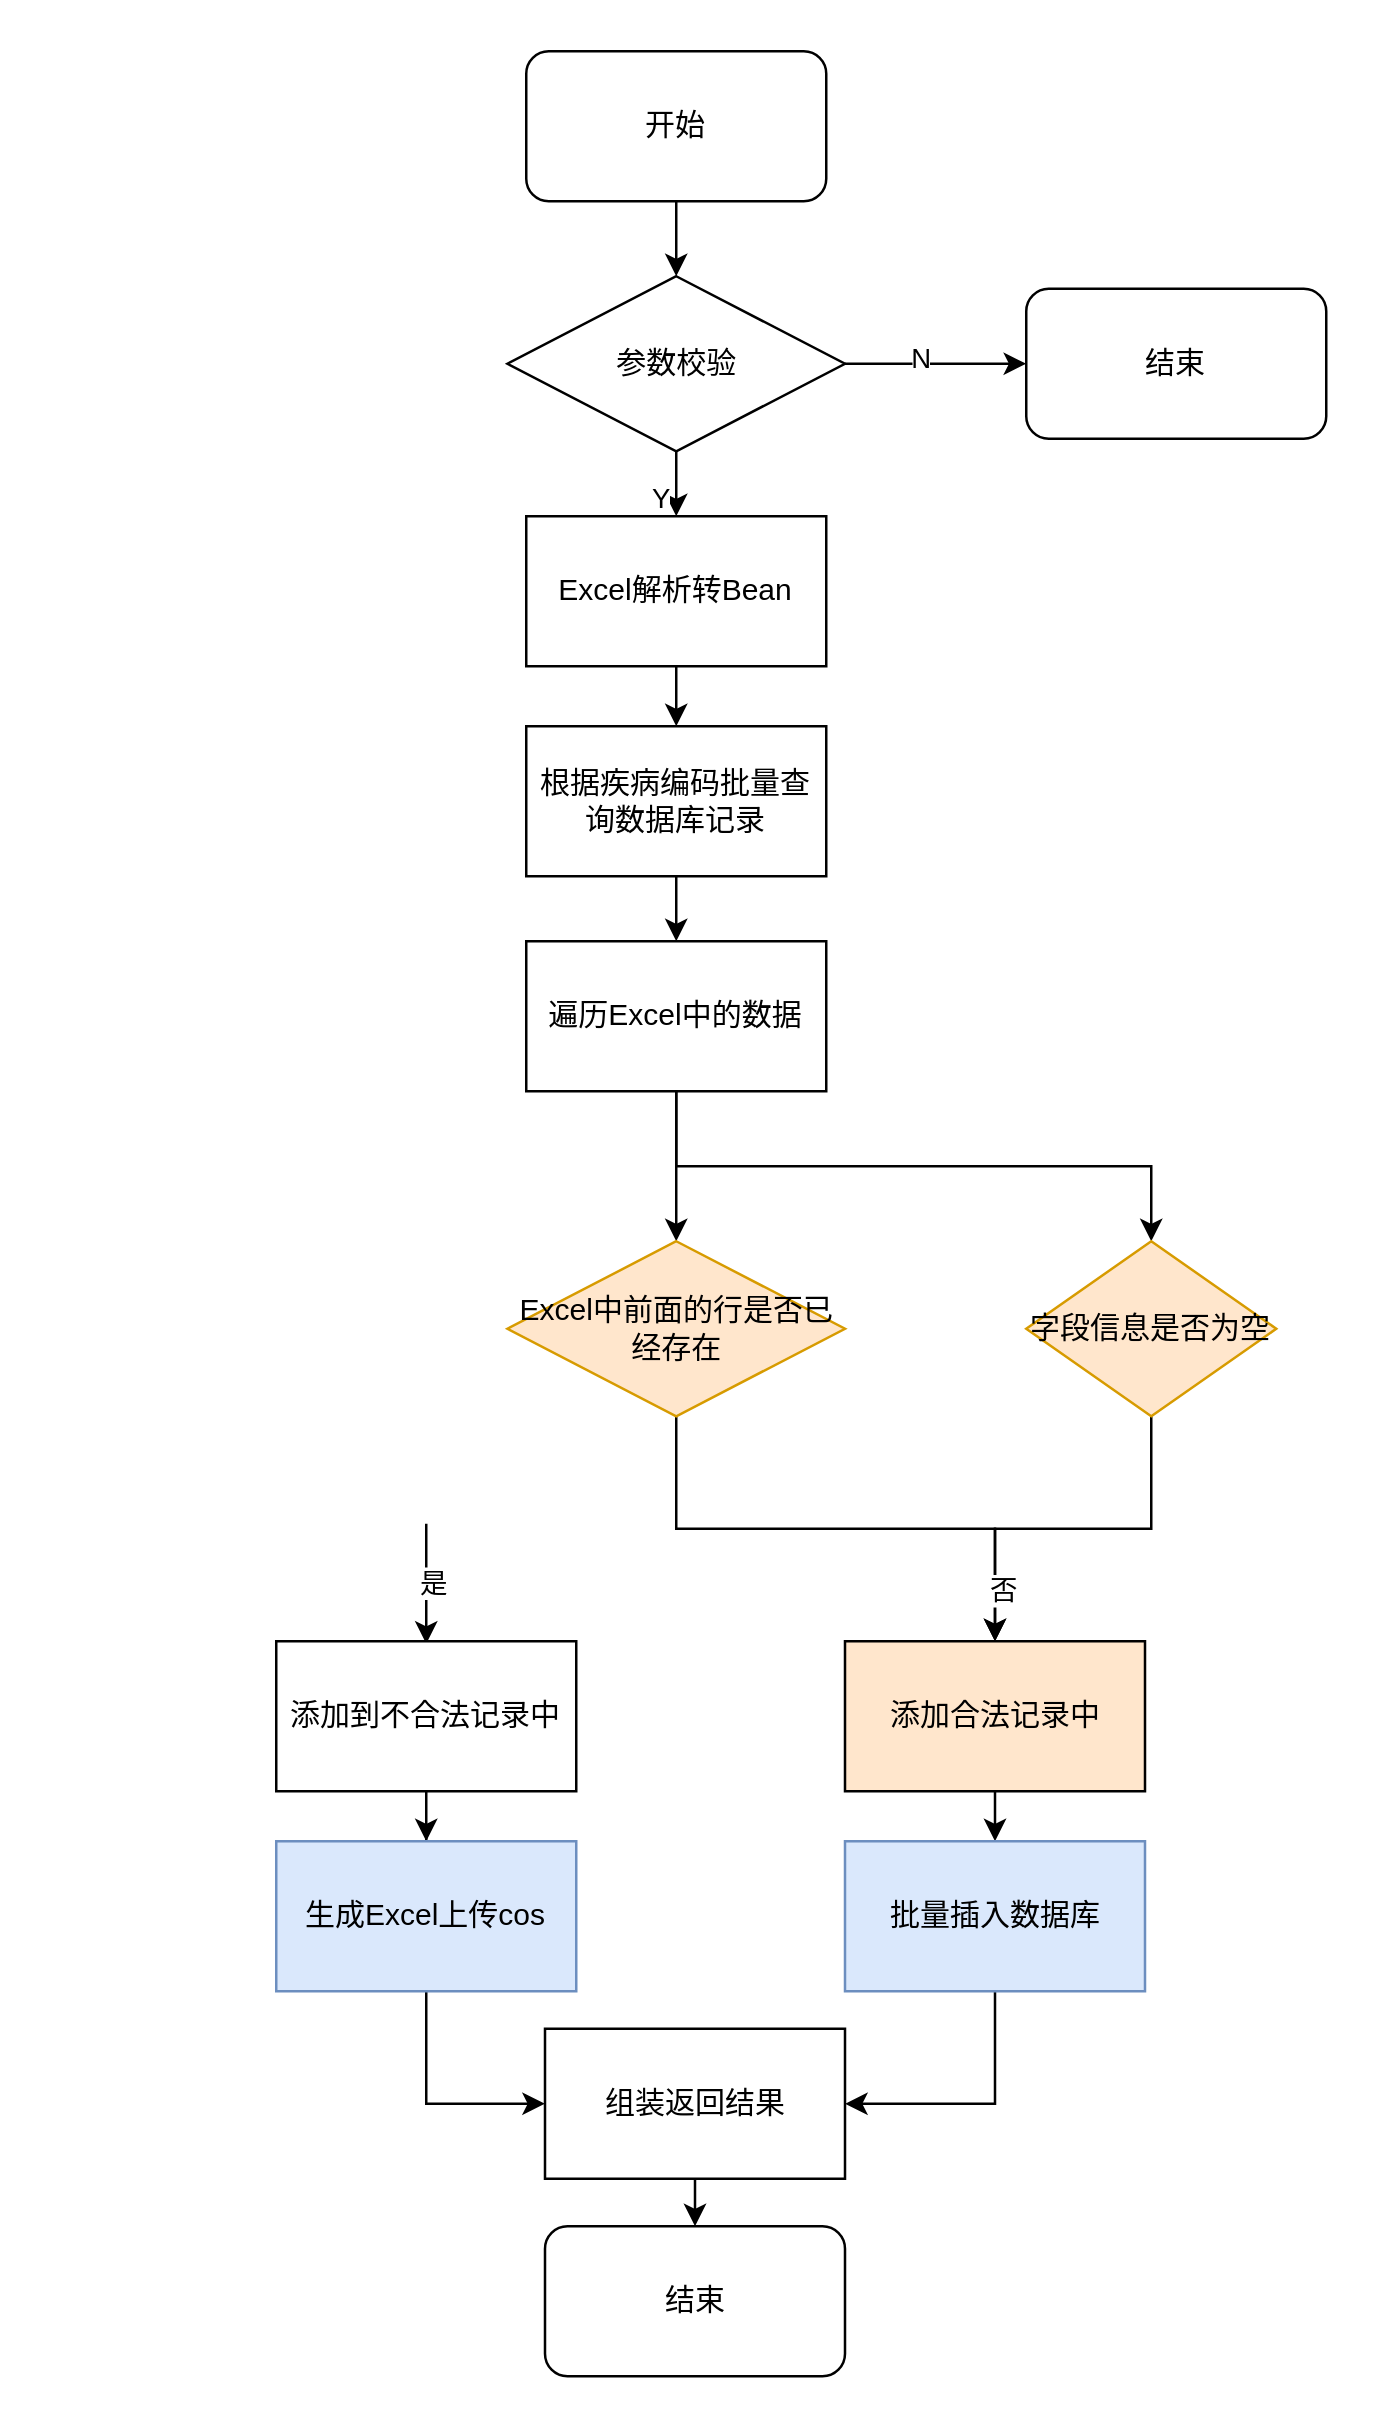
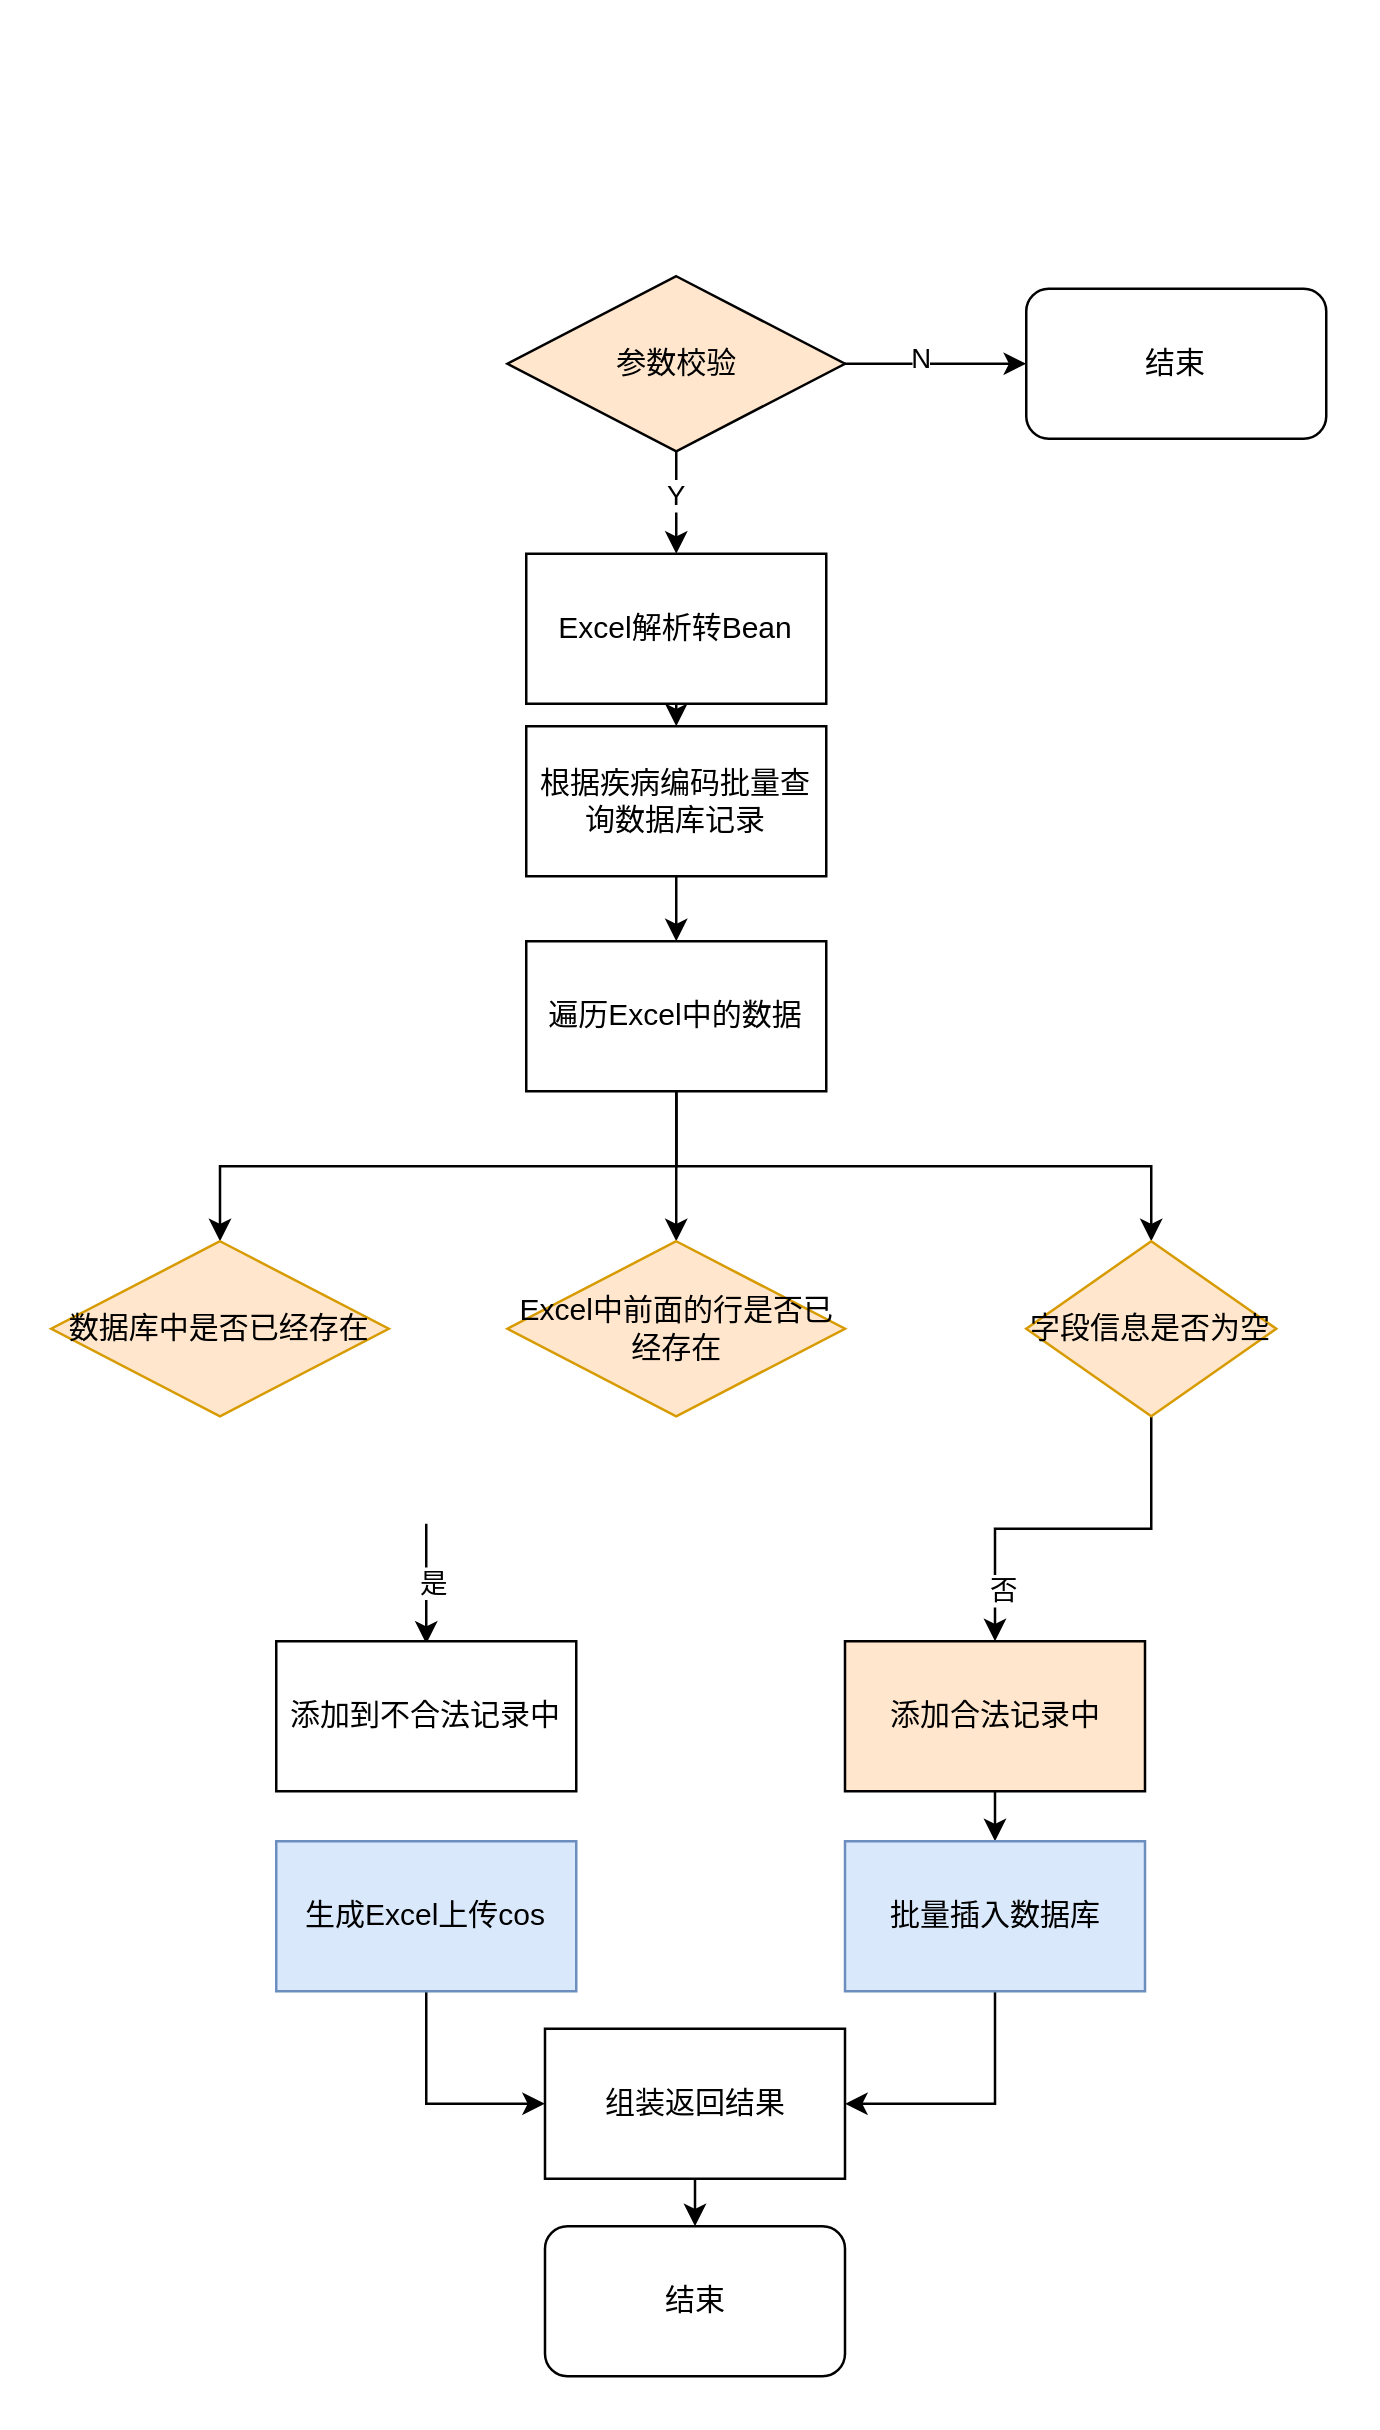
(676, 126) -> none
(676, 230) -> none
(676, 364) -> (676, 364)
(676, 591) -> (676, 629)
none -> (417, 1166)
none -> (220, 1329)
(777, 1529) -> none
(426, 1824) -> none
